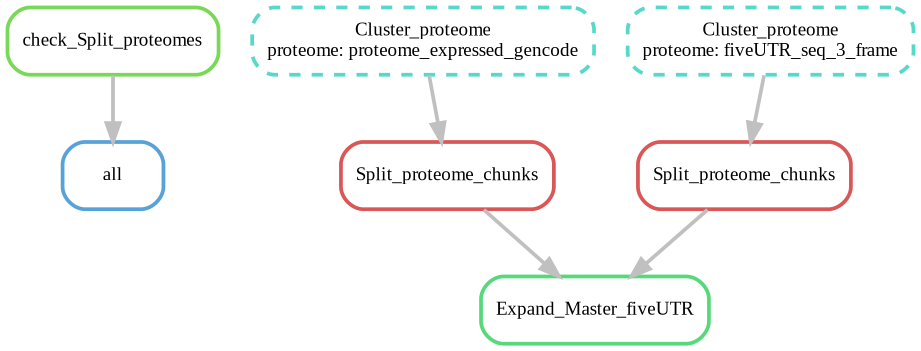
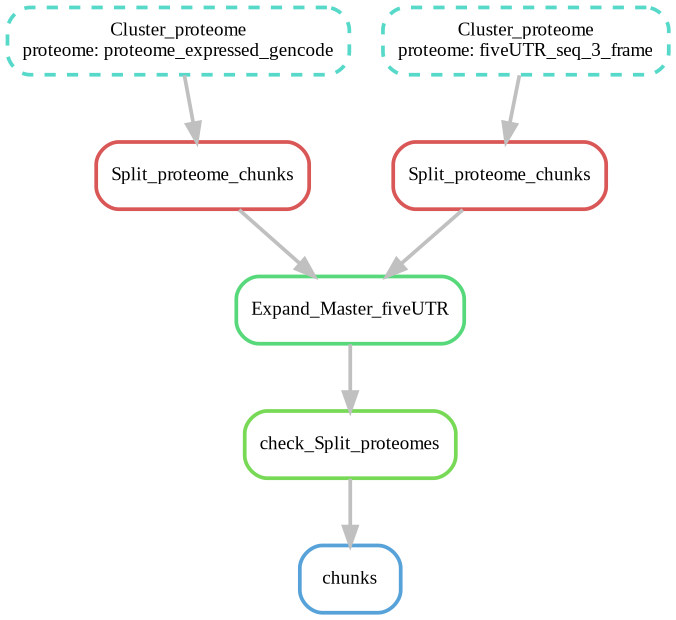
(113, 176) -> (350, 579)
none -> (350, 368)
